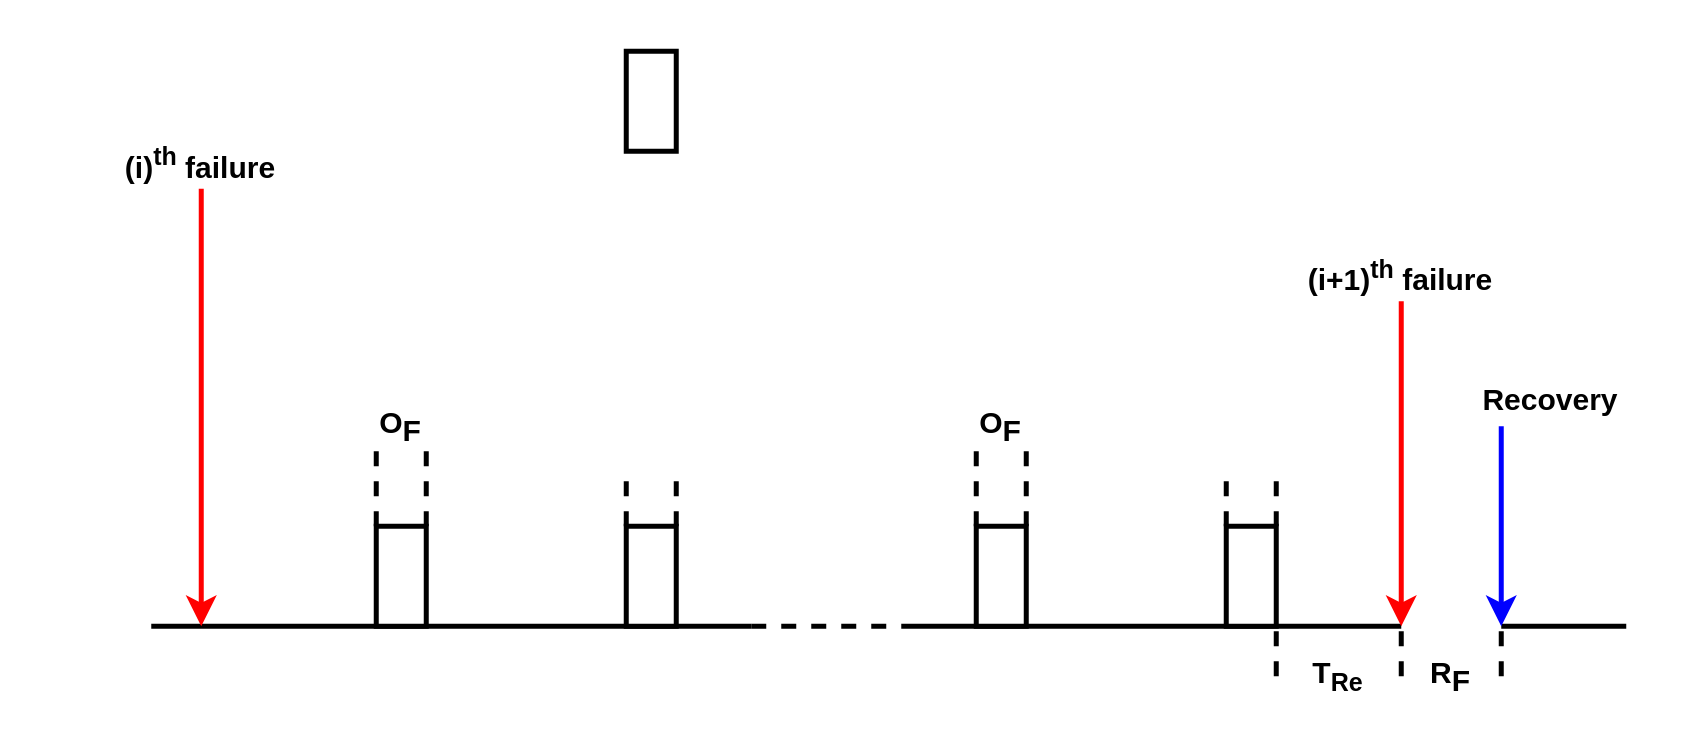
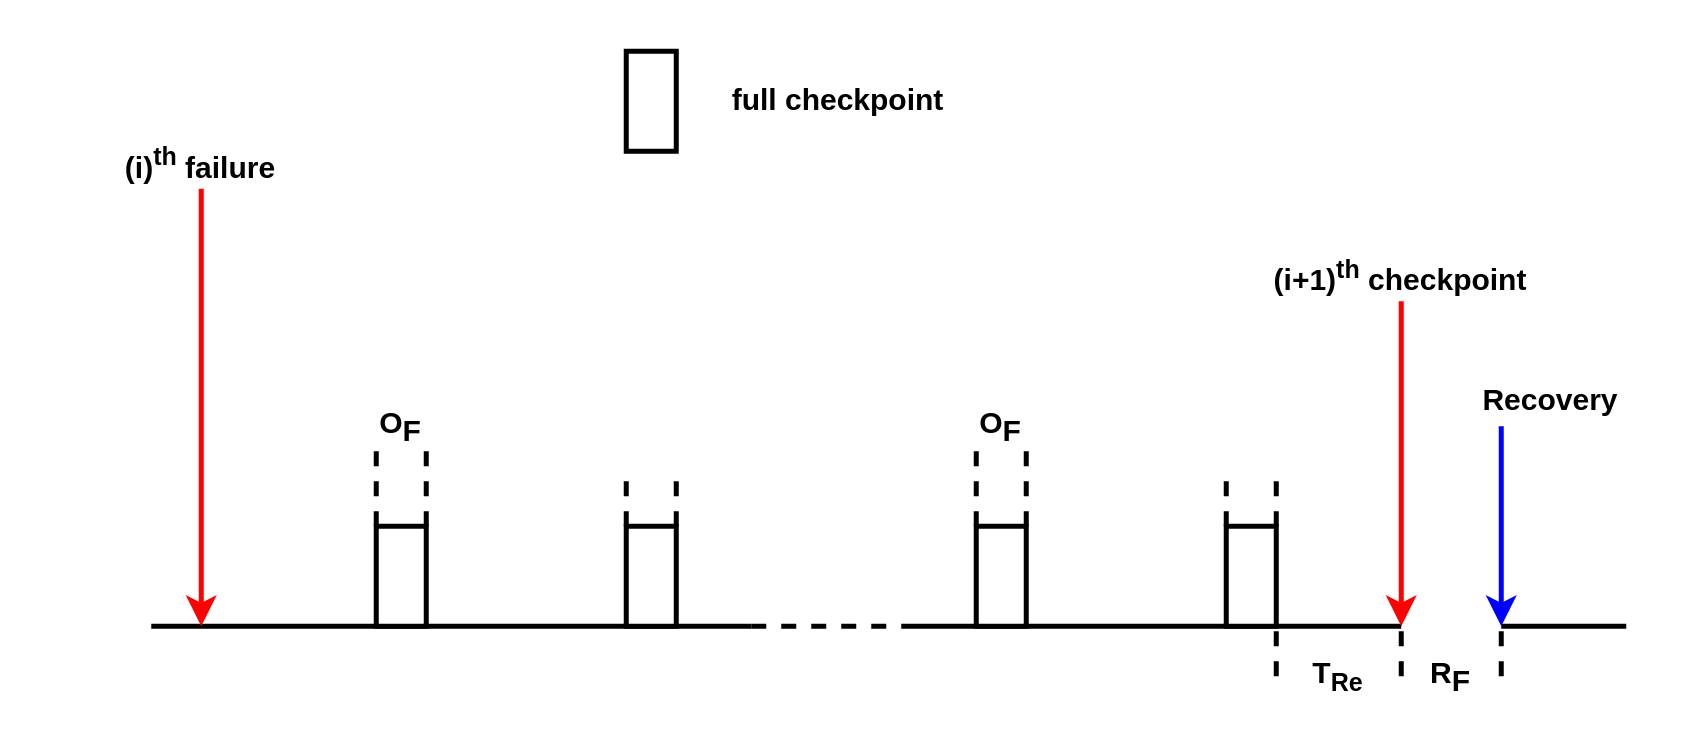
none -> (839, 101)
(1401, 276) -> (1401, 276)
